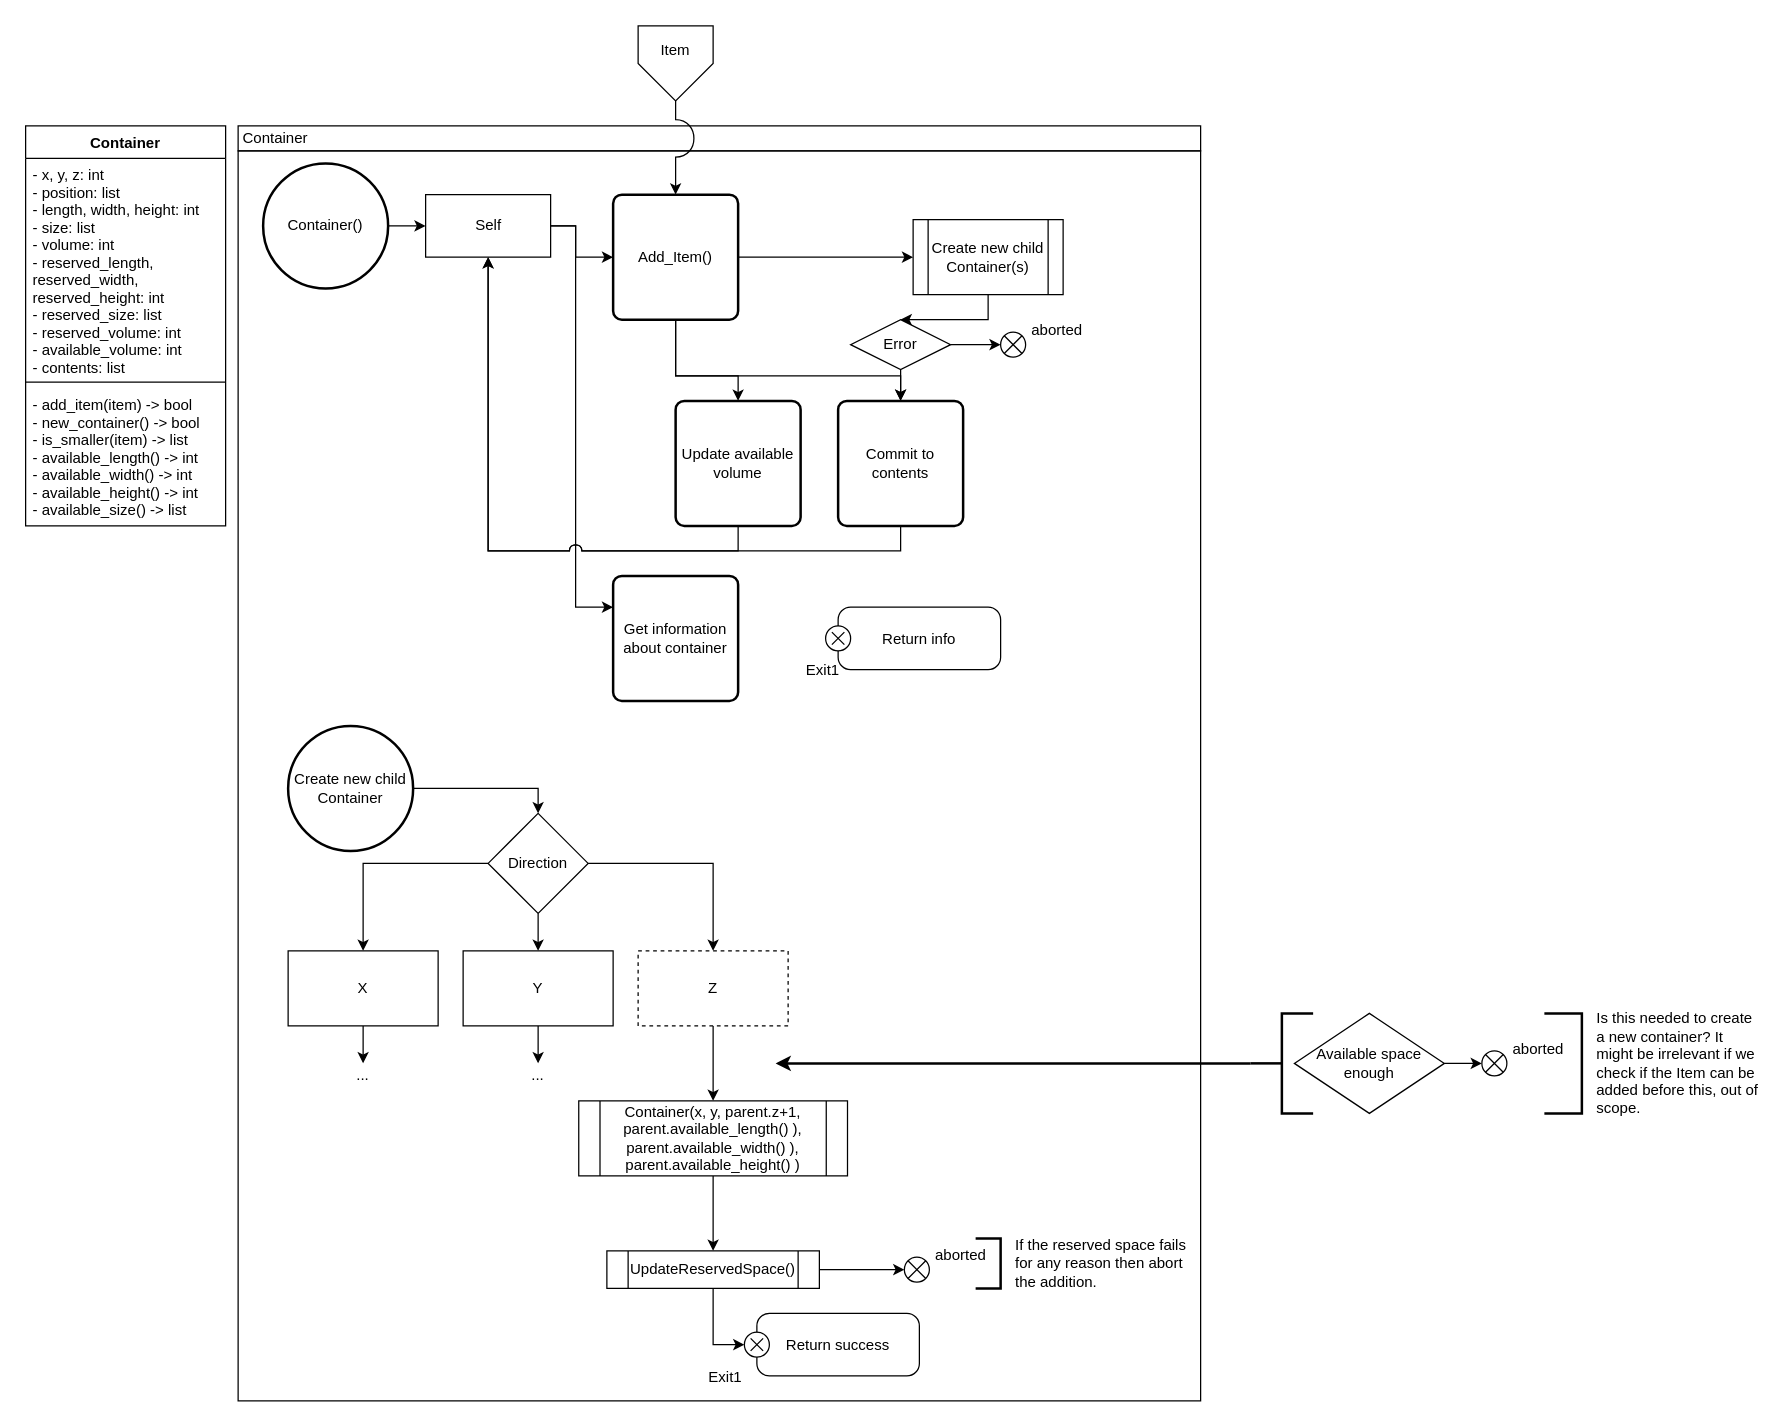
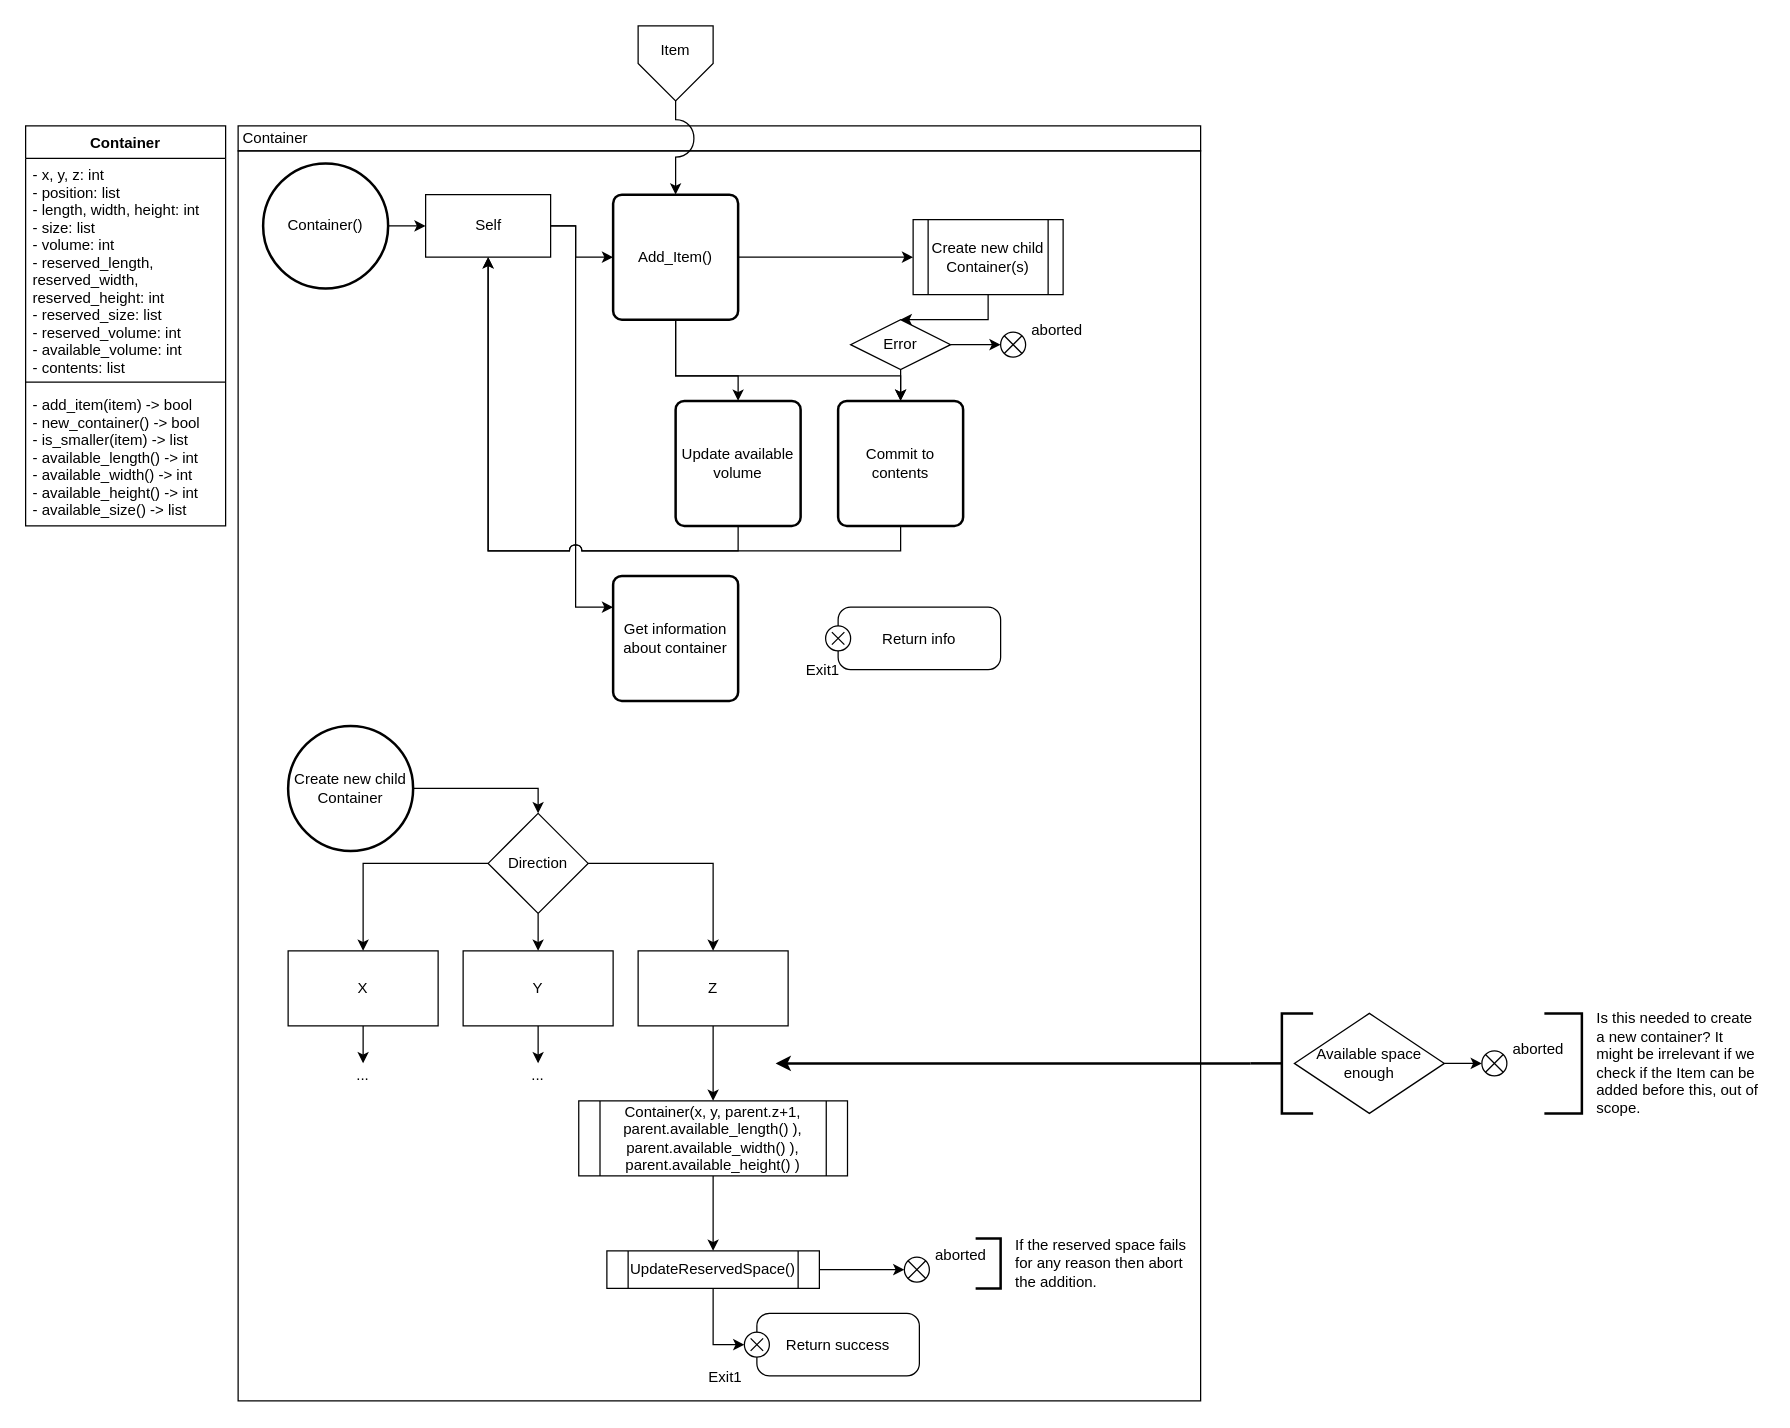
(713, 988) -> (713, 988)
